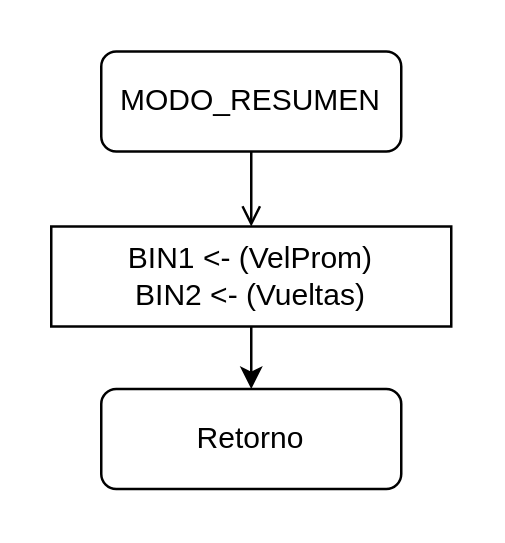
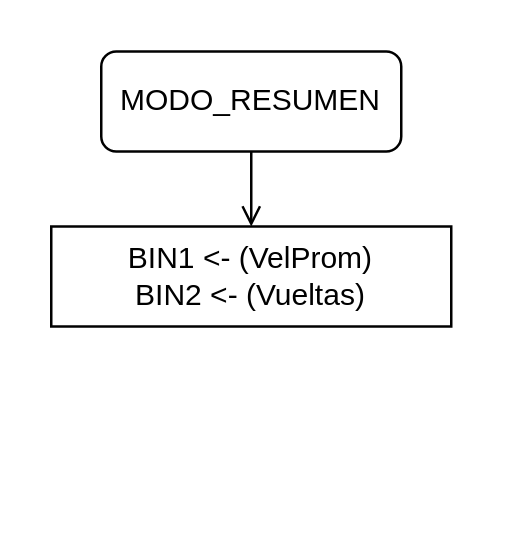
(251, 366) -> none
(251, 439) -> none
